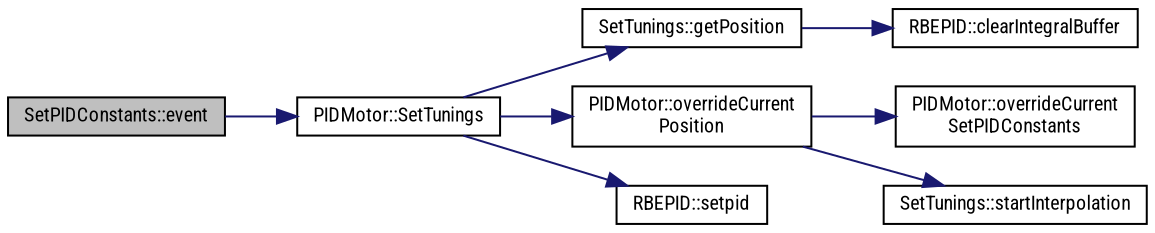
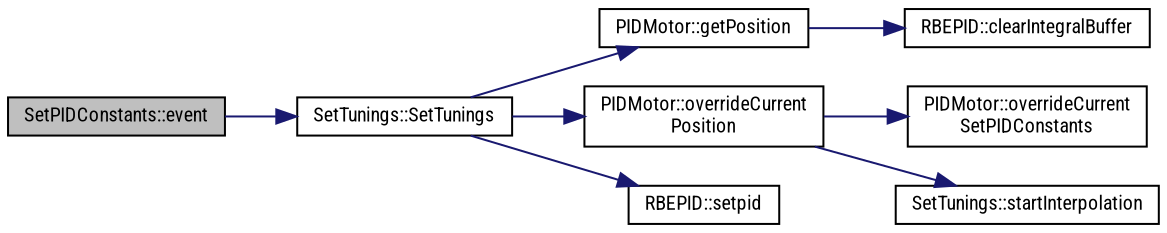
(692, 28) -> (704, 28)
(399, 116) -> (405, 116)
